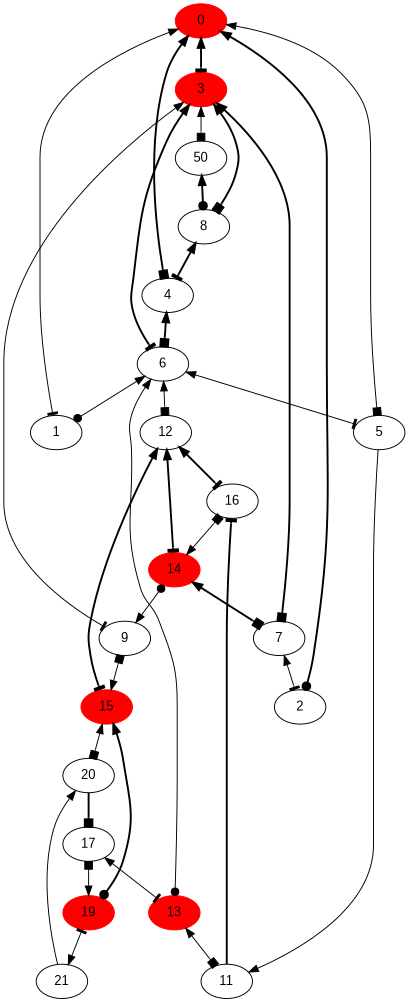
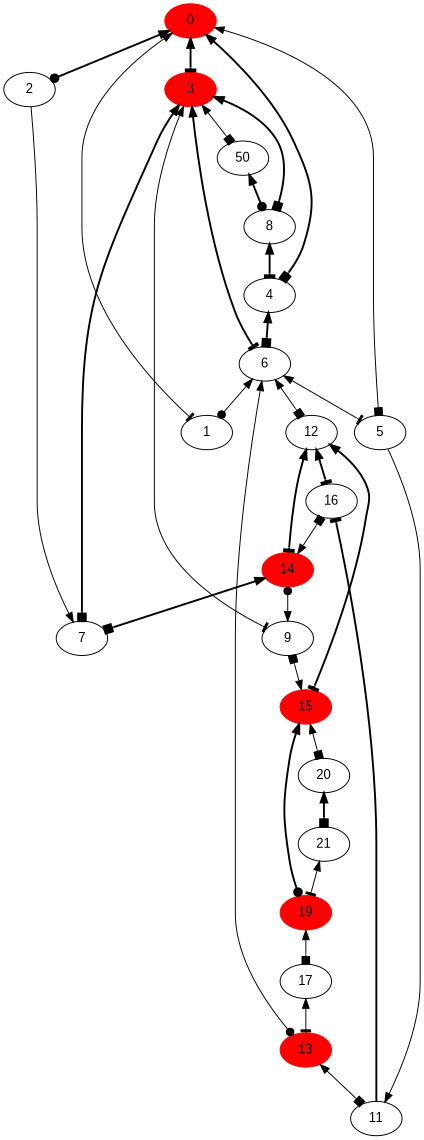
(290, 675) -> none
(89, 805) -> (324, 810)
